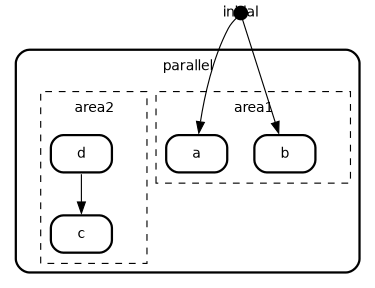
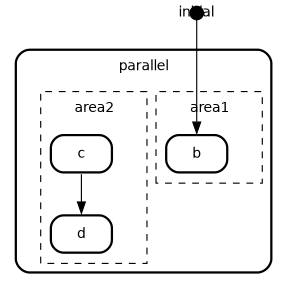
(197, 154) -> none
(81, 188) -> (81, 188)
